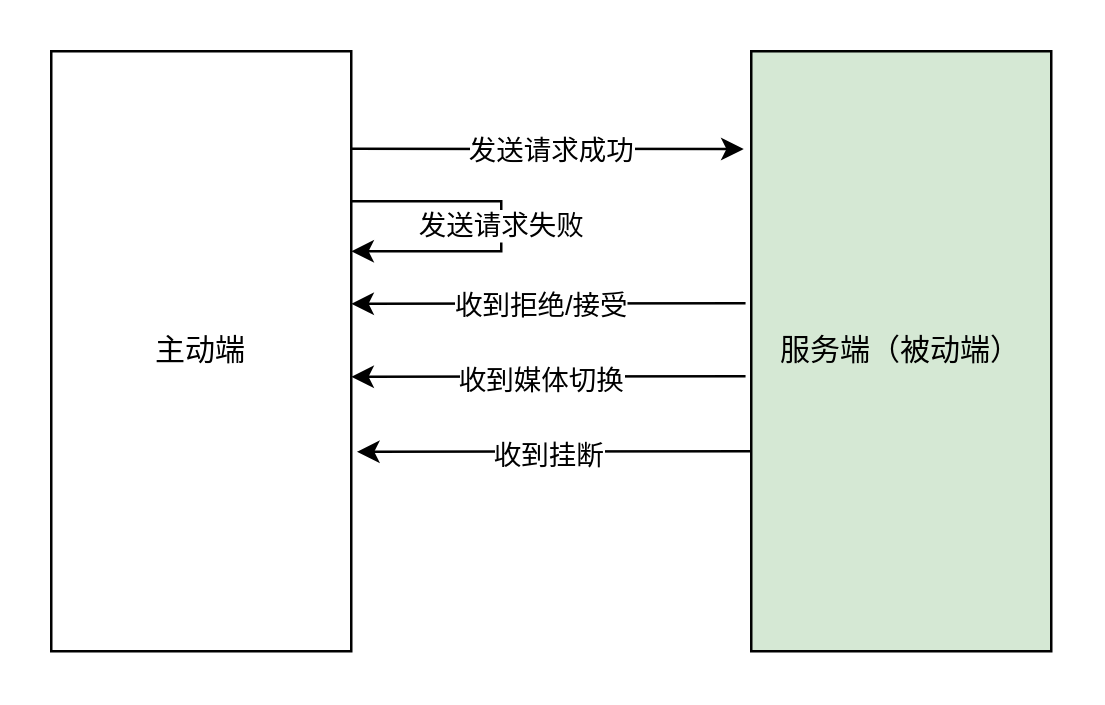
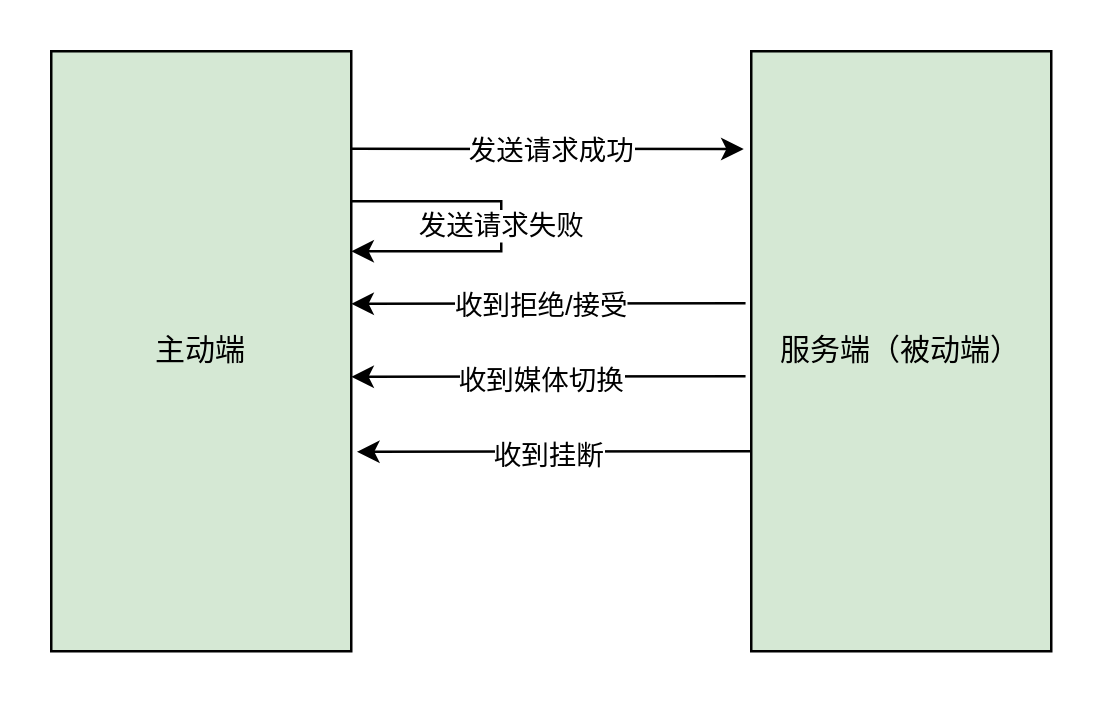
(201, 351) -> (201, 351)
